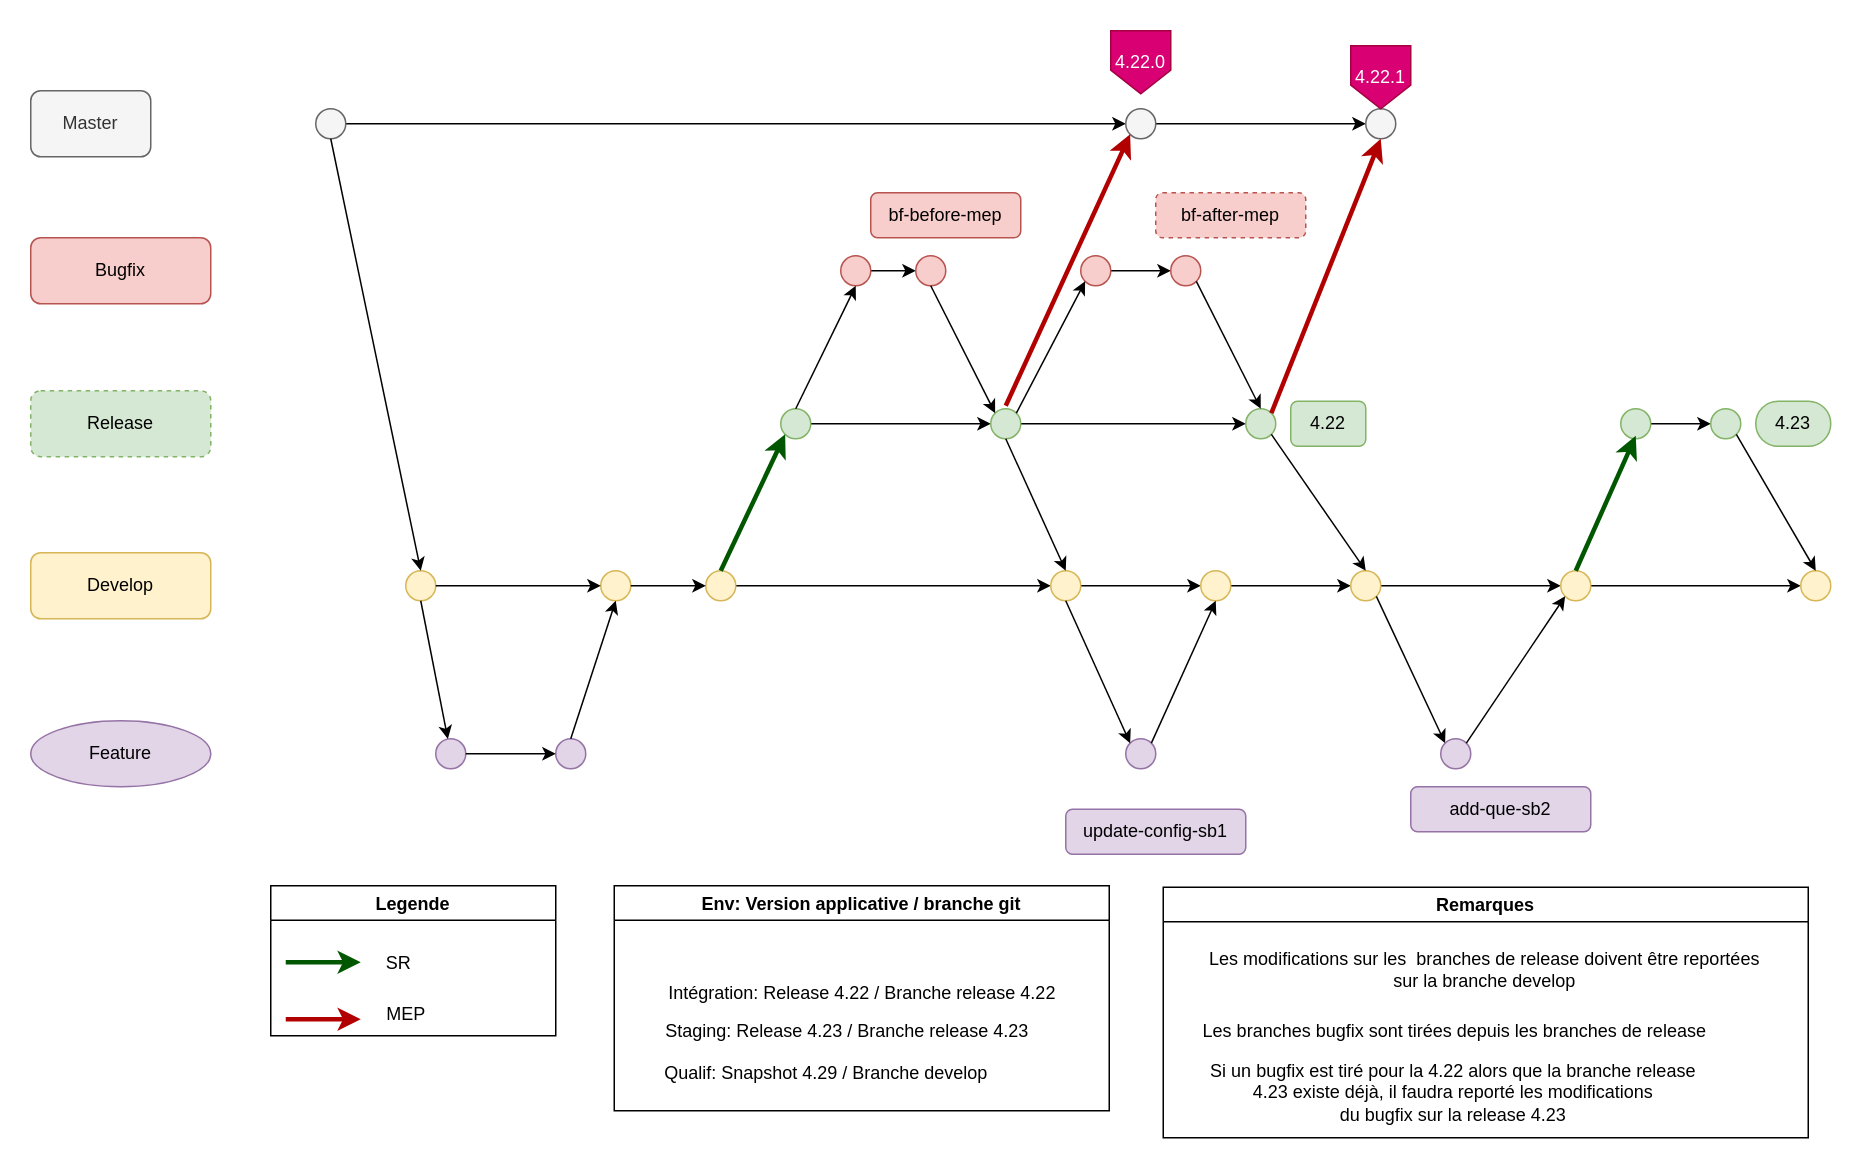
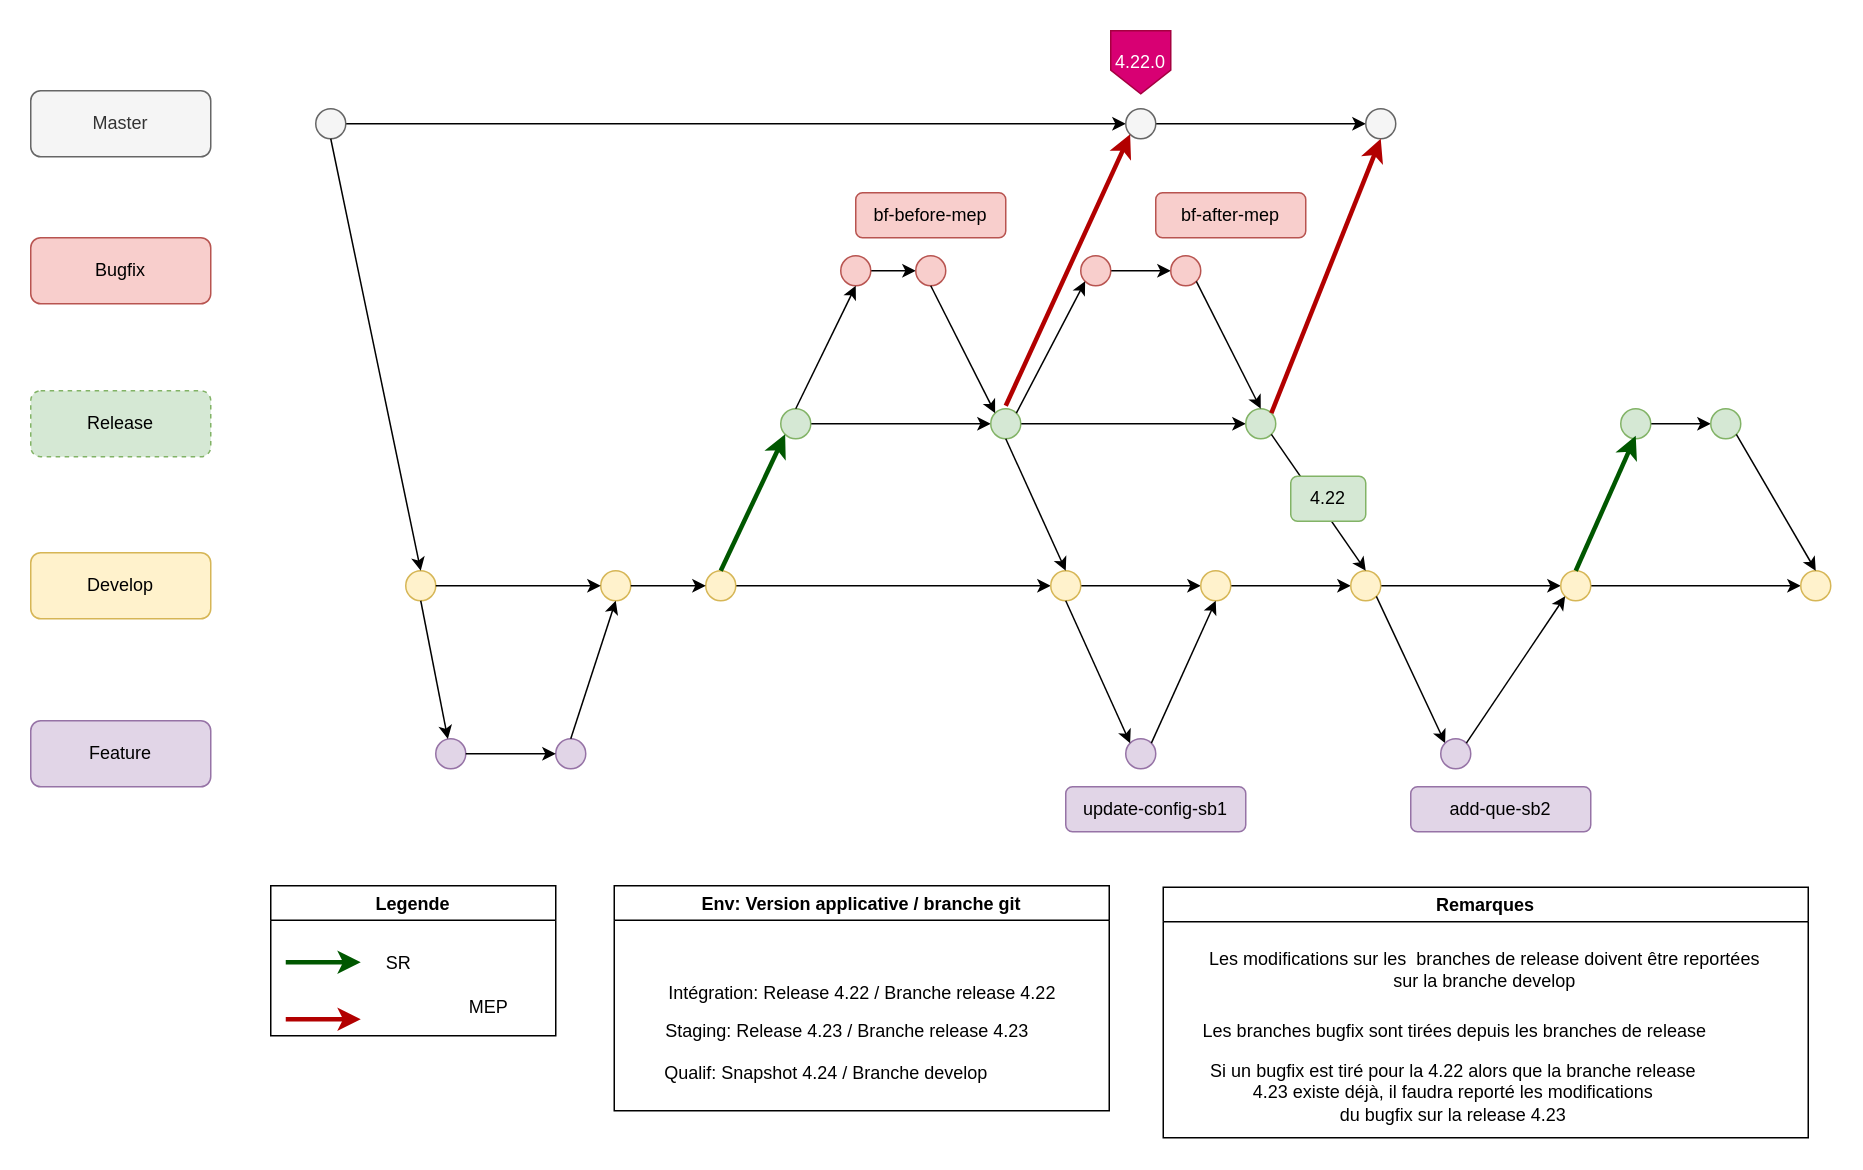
(1381, 77) -> none
(91, 124) -> (121, 124)
(946, 215) -> (931, 215)
(1231, 215) -> (1231, 215)
(1328, 424) -> (1328, 499)
(1793, 424) -> none
(121, 754) -> (121, 754)
(1156, 832) -> (1156, 809)
(406, 1015) -> (488, 1007)
(827, 1073) -> (827, 1073)
